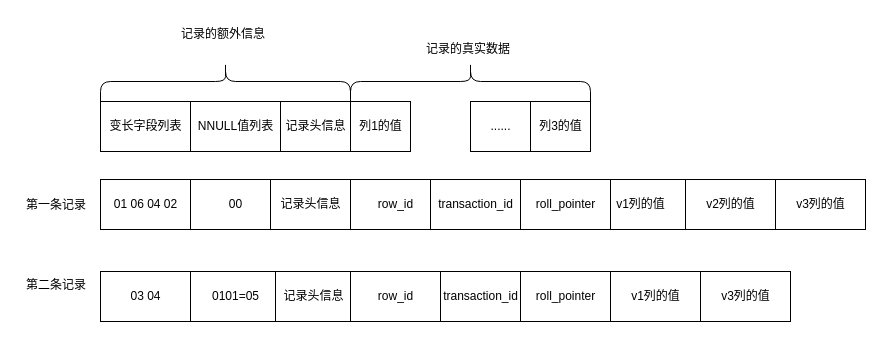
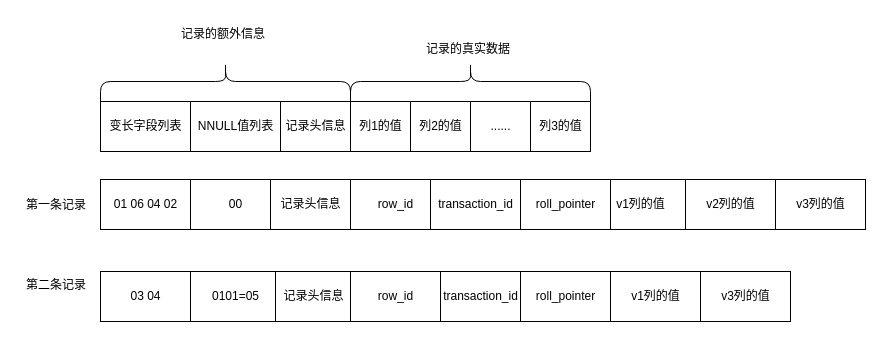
none -> (441, 127)
